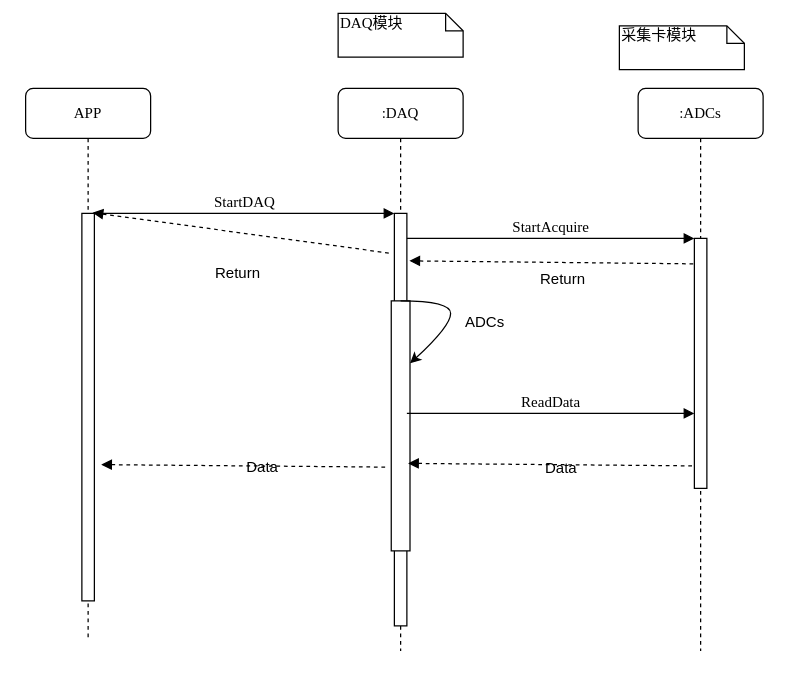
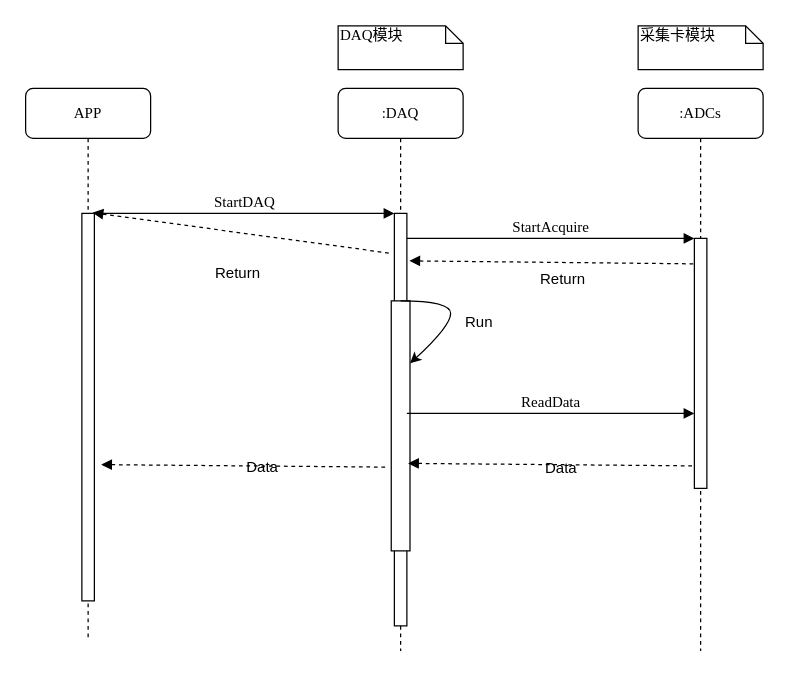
(401, 35) -> (401, 48)
(682, 48) -> (701, 48)
(482, 322) -> (478, 322)
